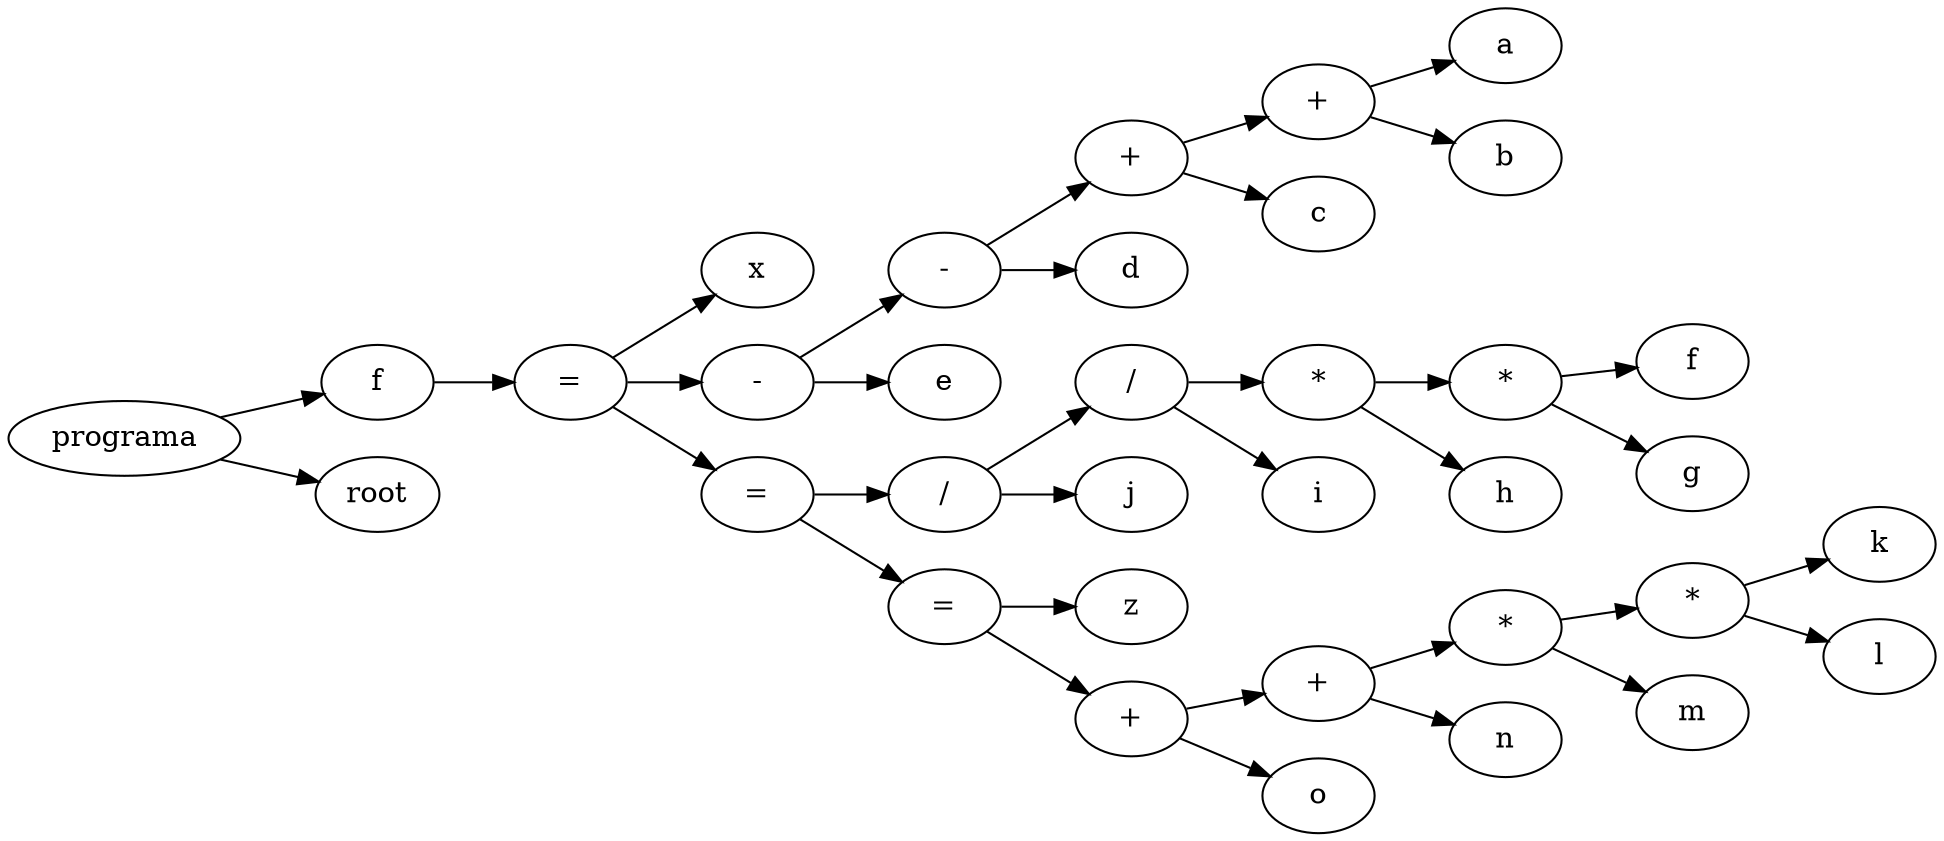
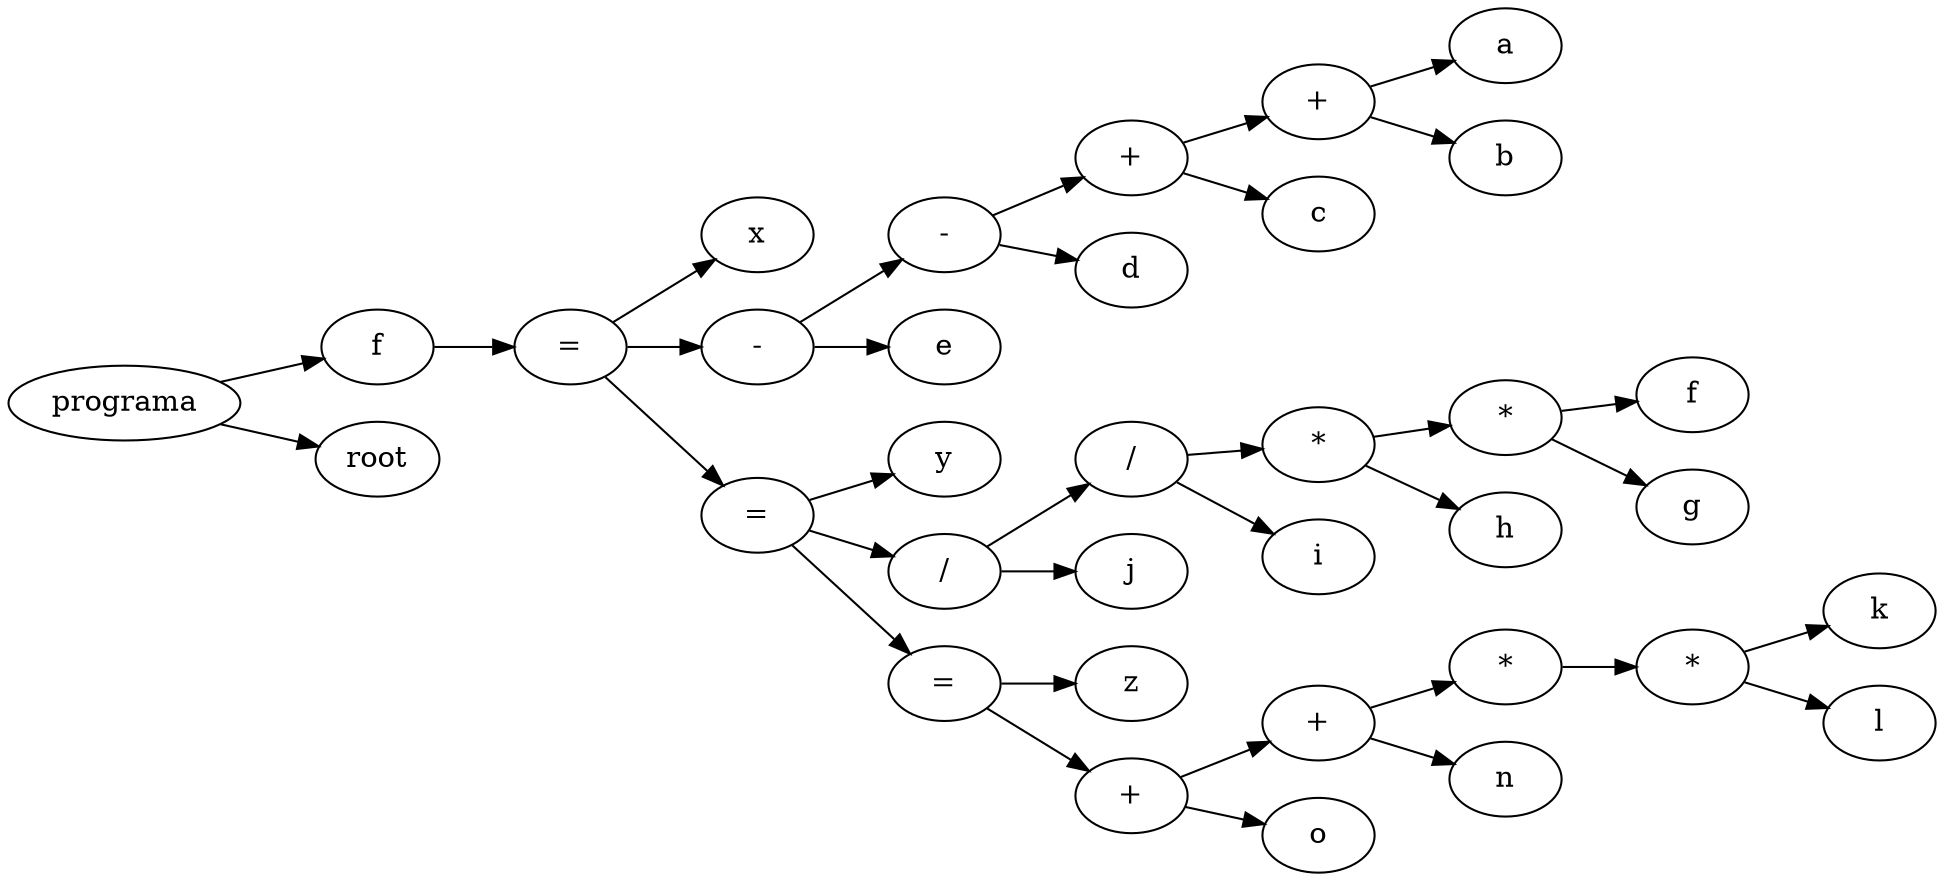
none -> (945, 459)
(1693, 713) -> none
